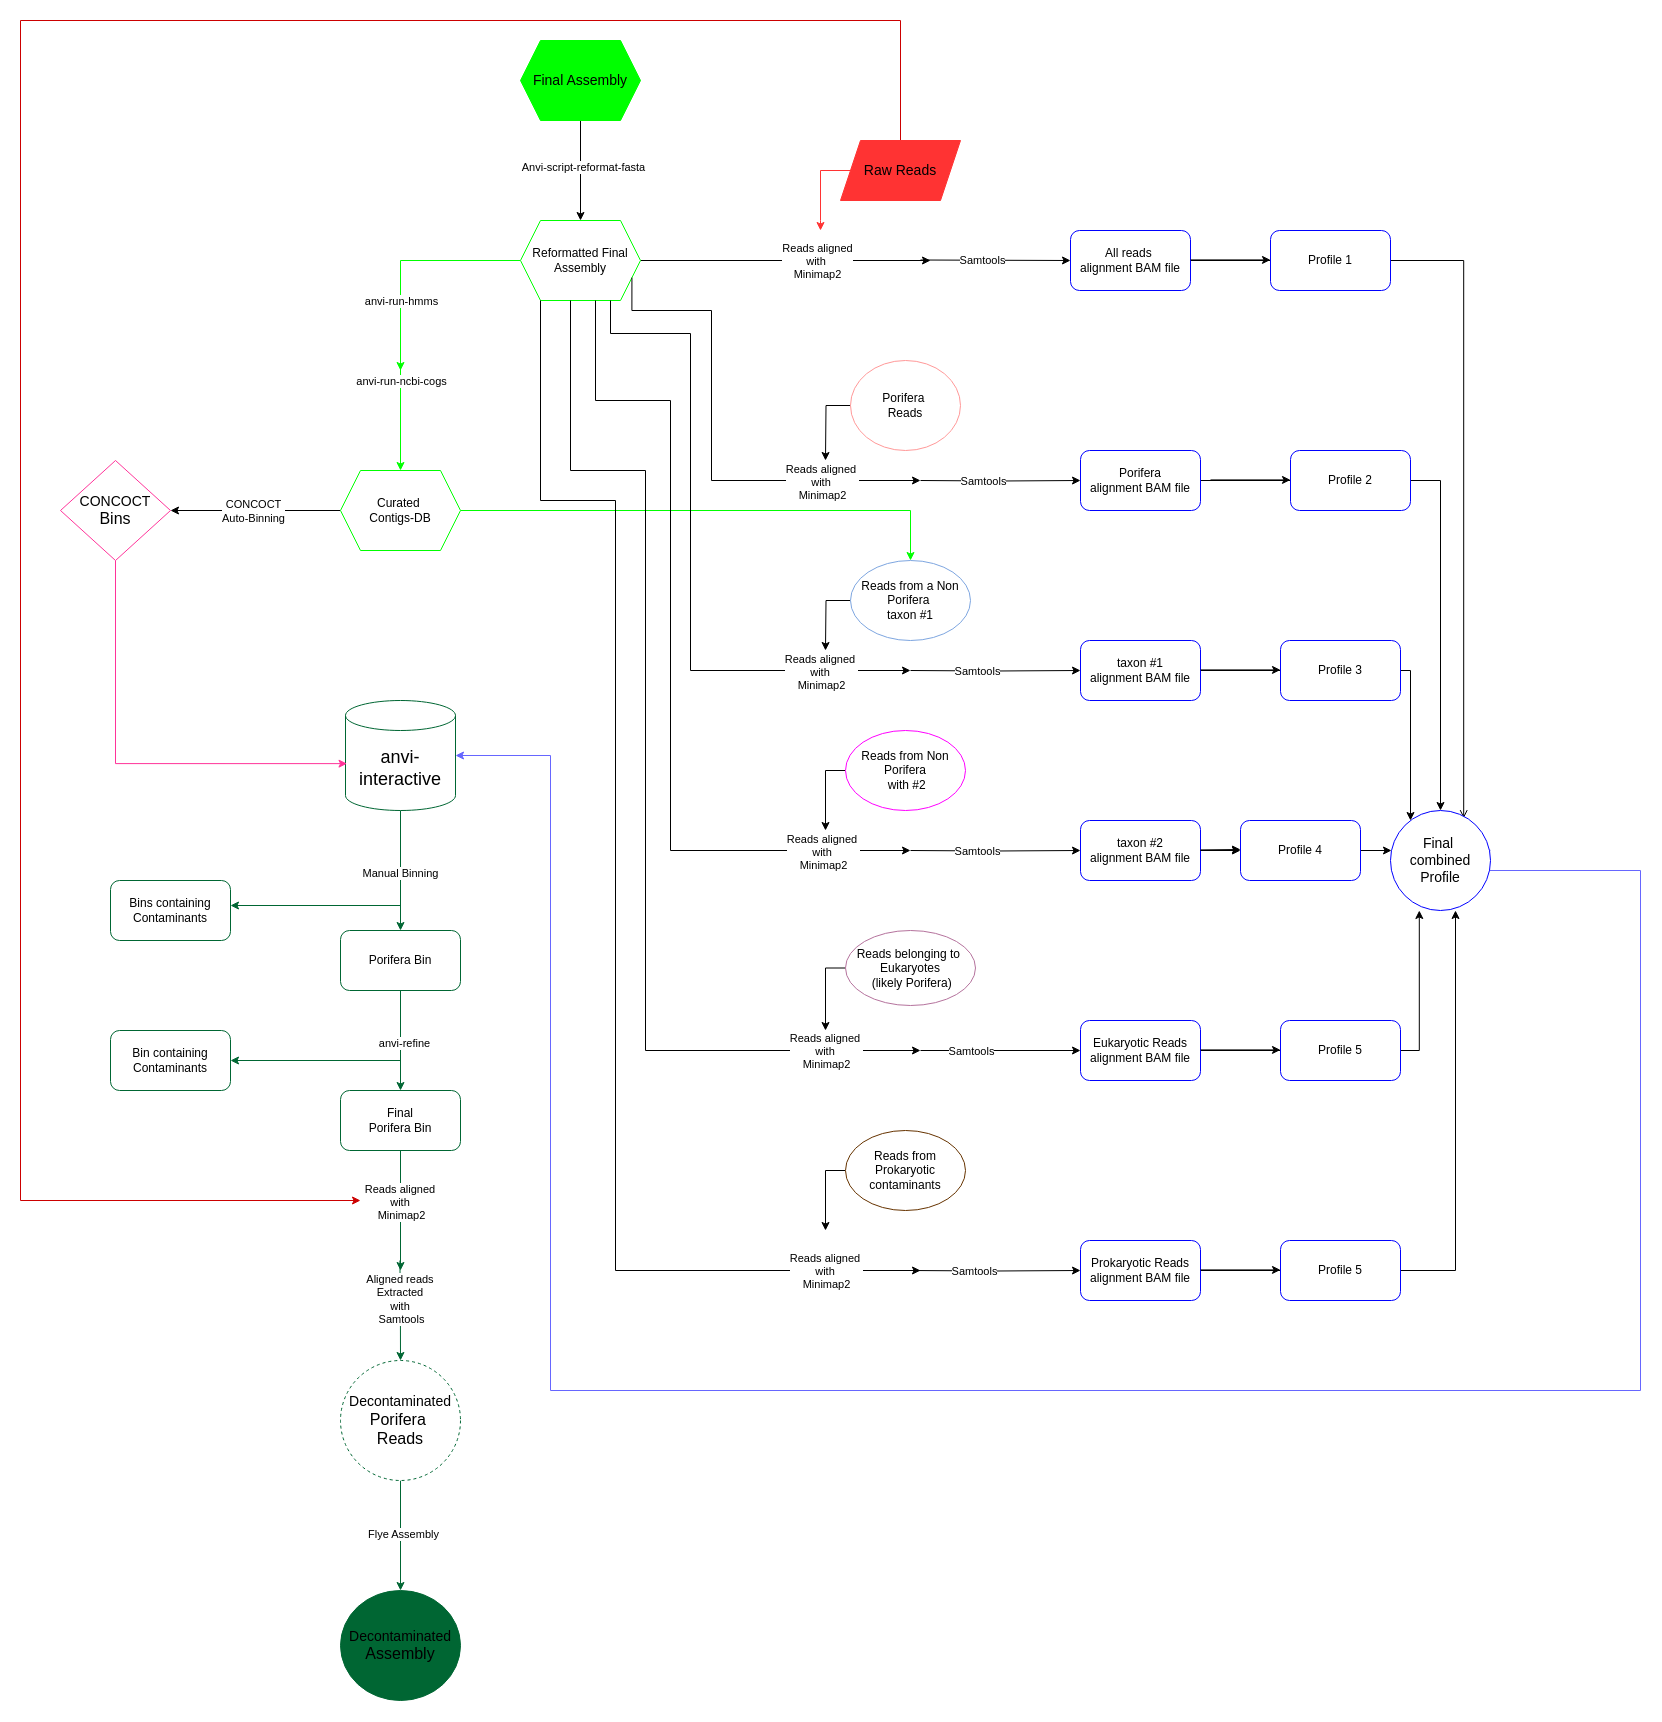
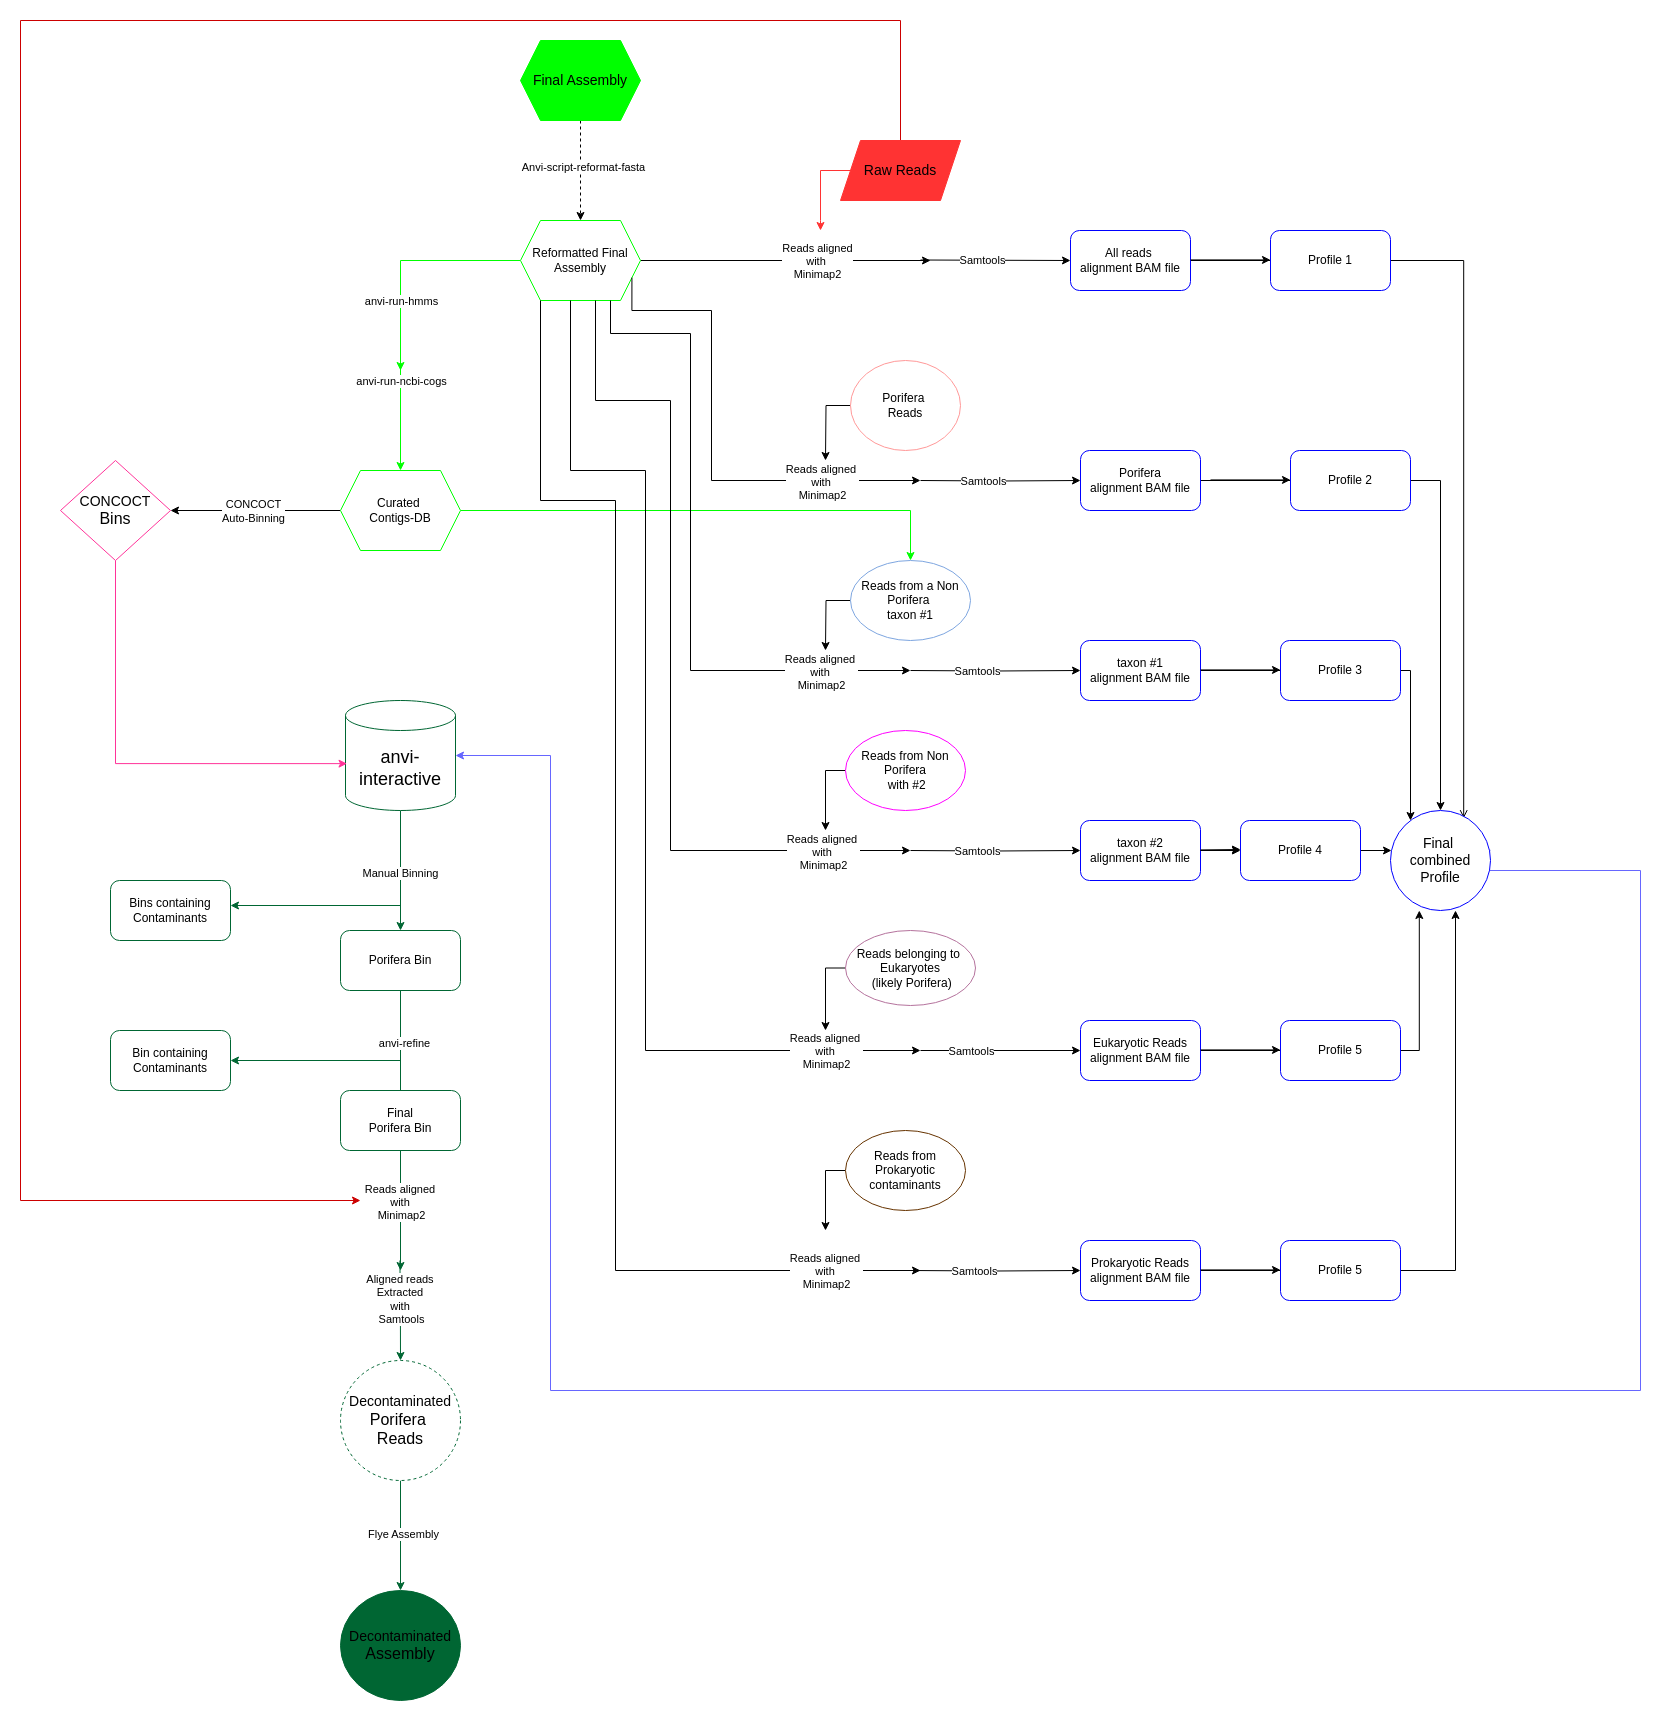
(581, 142) -> (581, 142)
(401, 1082) -> (401, 1085)
